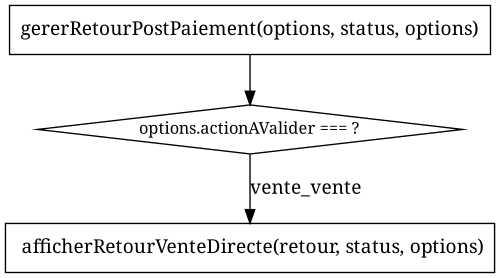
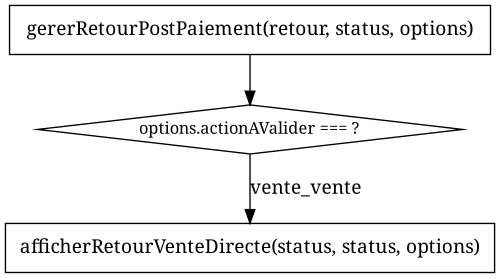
(250, 30) -> (250, 30)
(250, 248) -> (250, 248)
